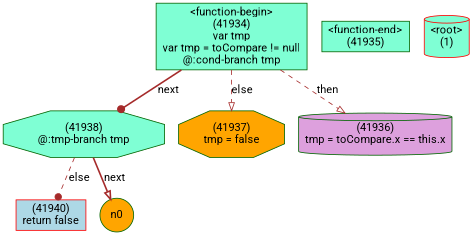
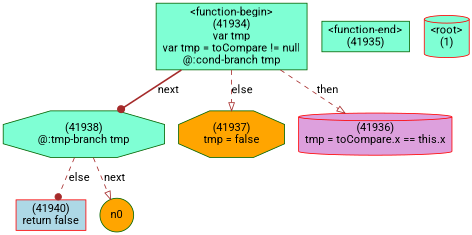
(375, 134) -> (375, 134)
(100, 175) -> (100, 175)
